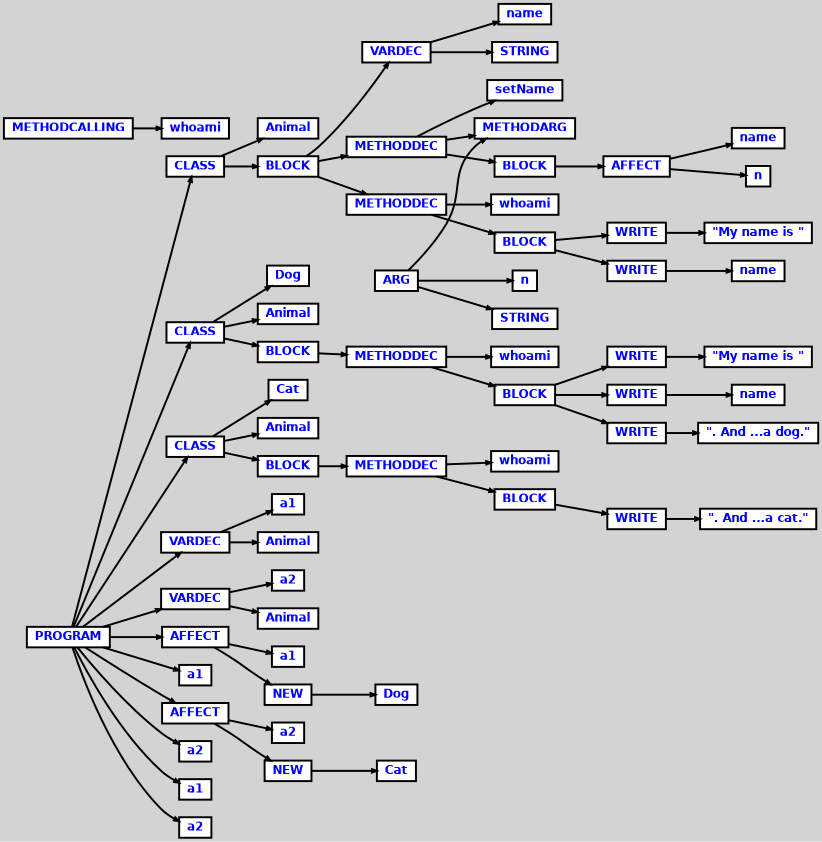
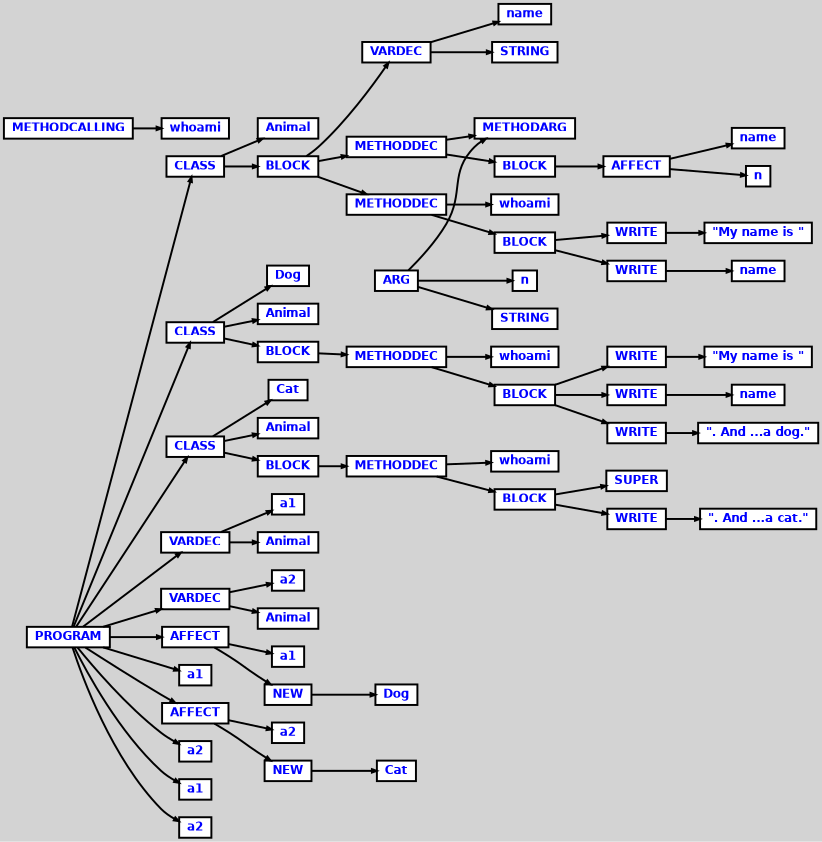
(525, 90) -> none
none -> (637, 481)
